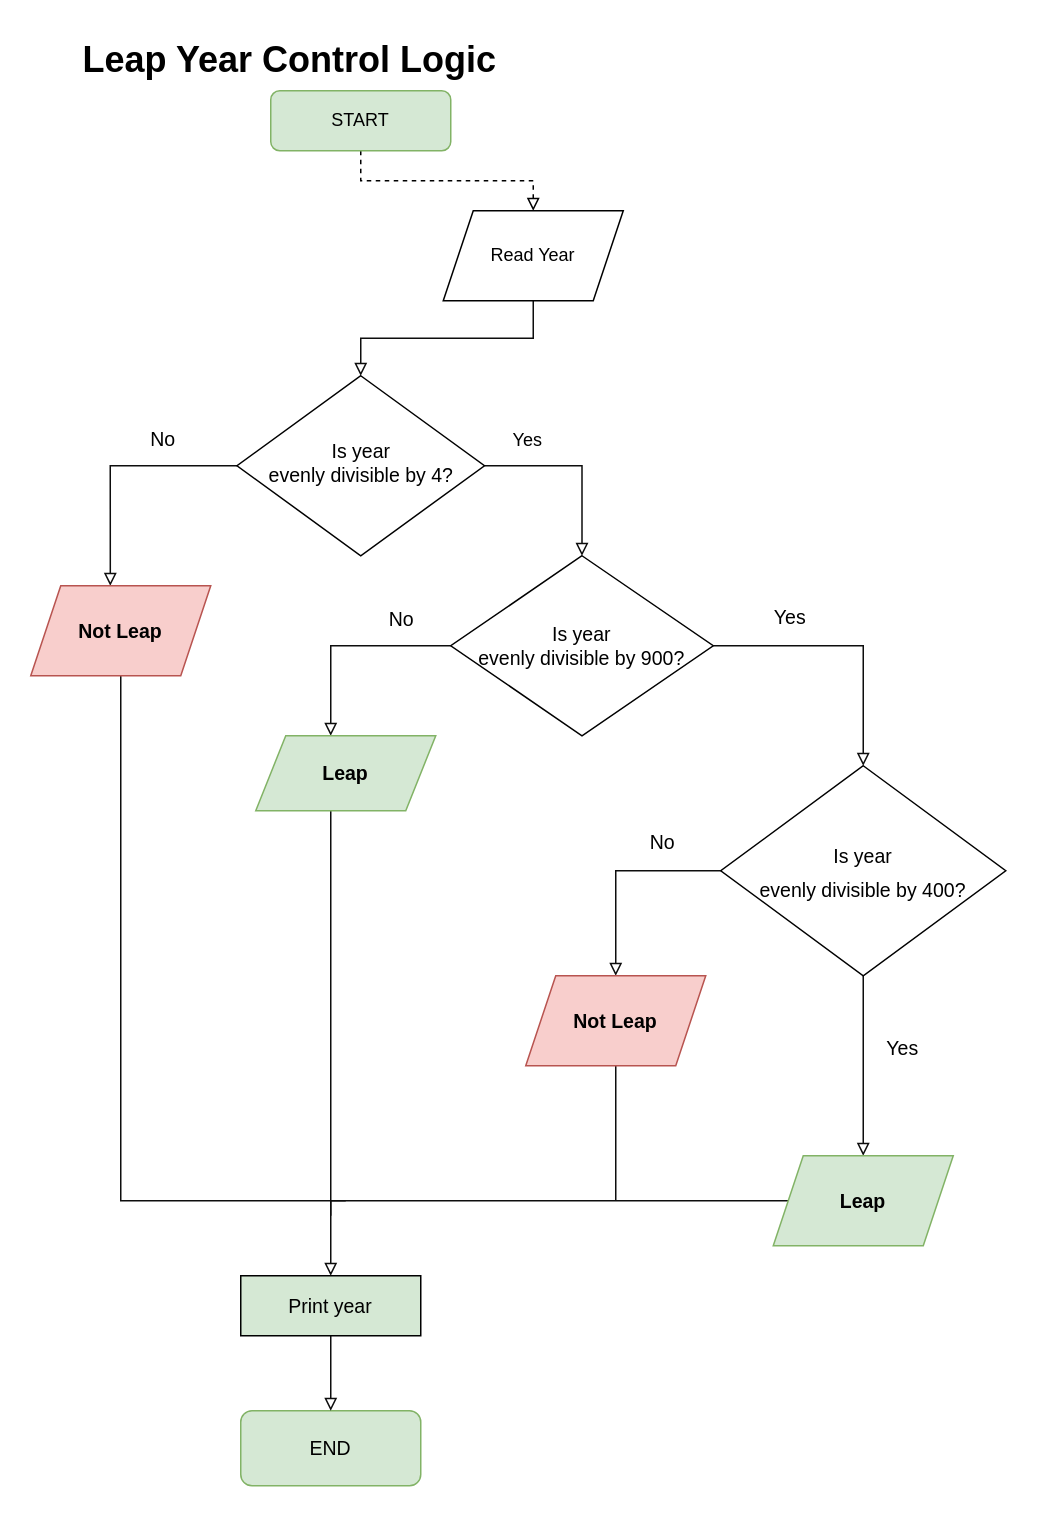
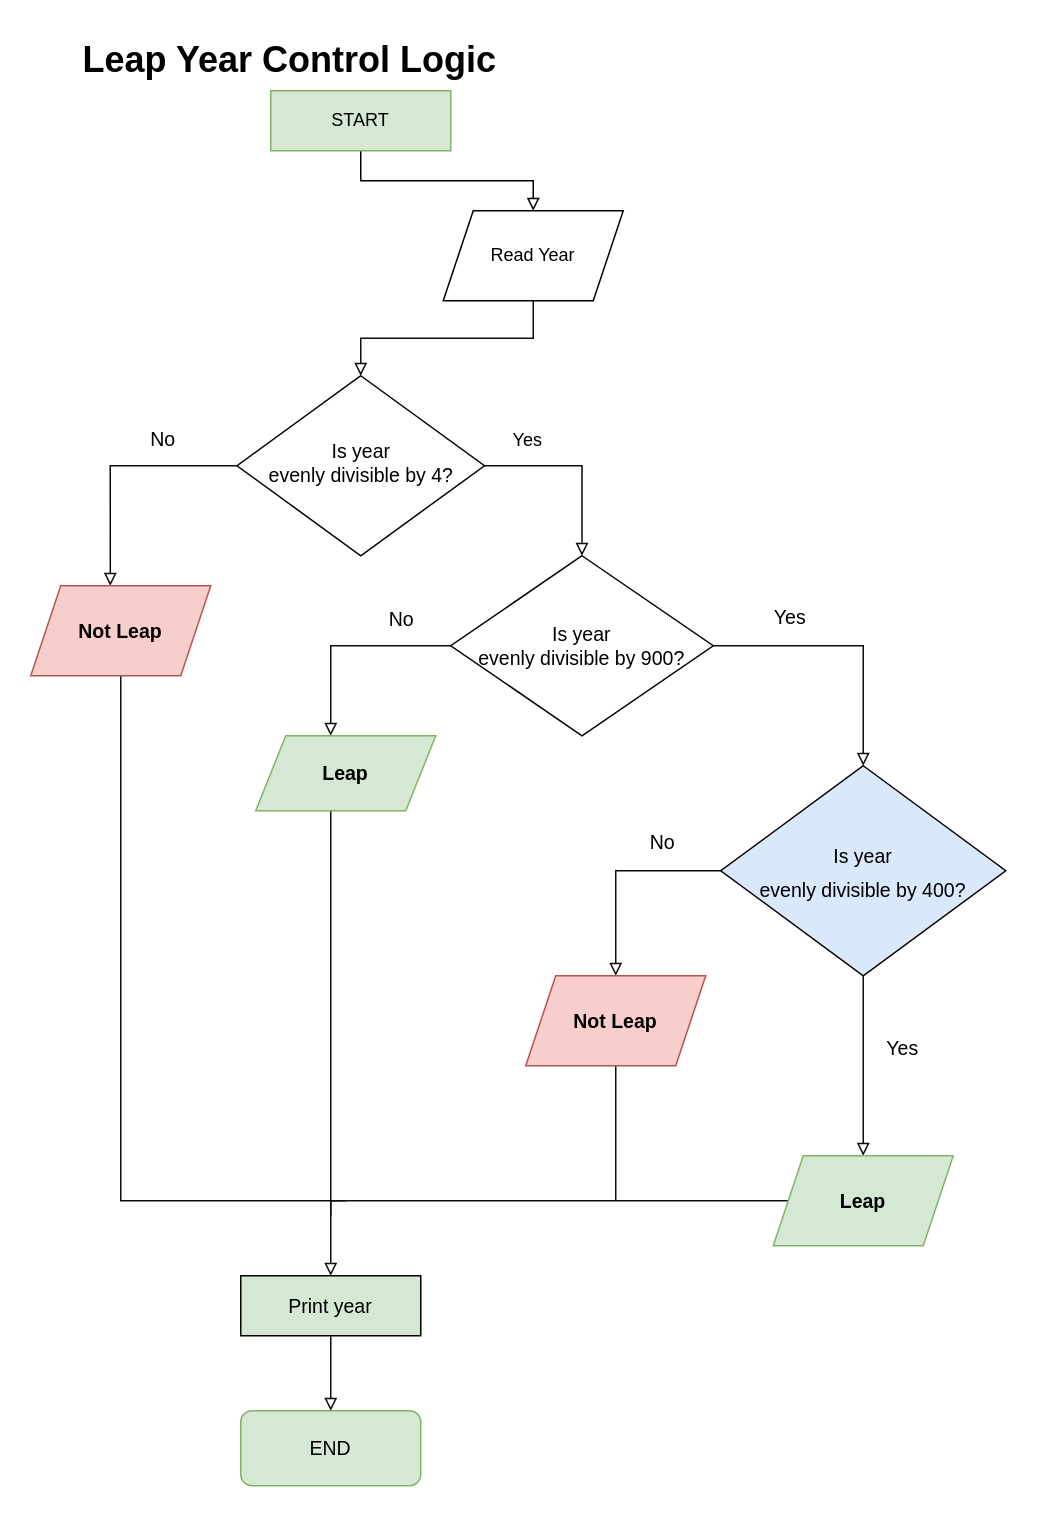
(361, 121) -> (361, 121)
(440, 181) -> (440, 181)
(863, 871) -> (863, 871)
